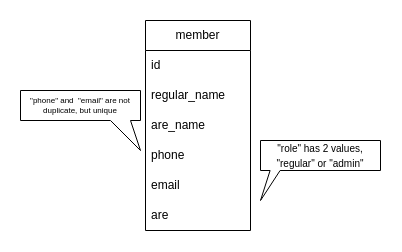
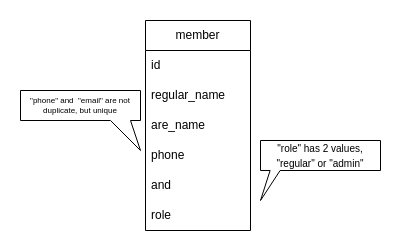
(165, 186) -> (162, 186)
(162, 216) -> (163, 216)
